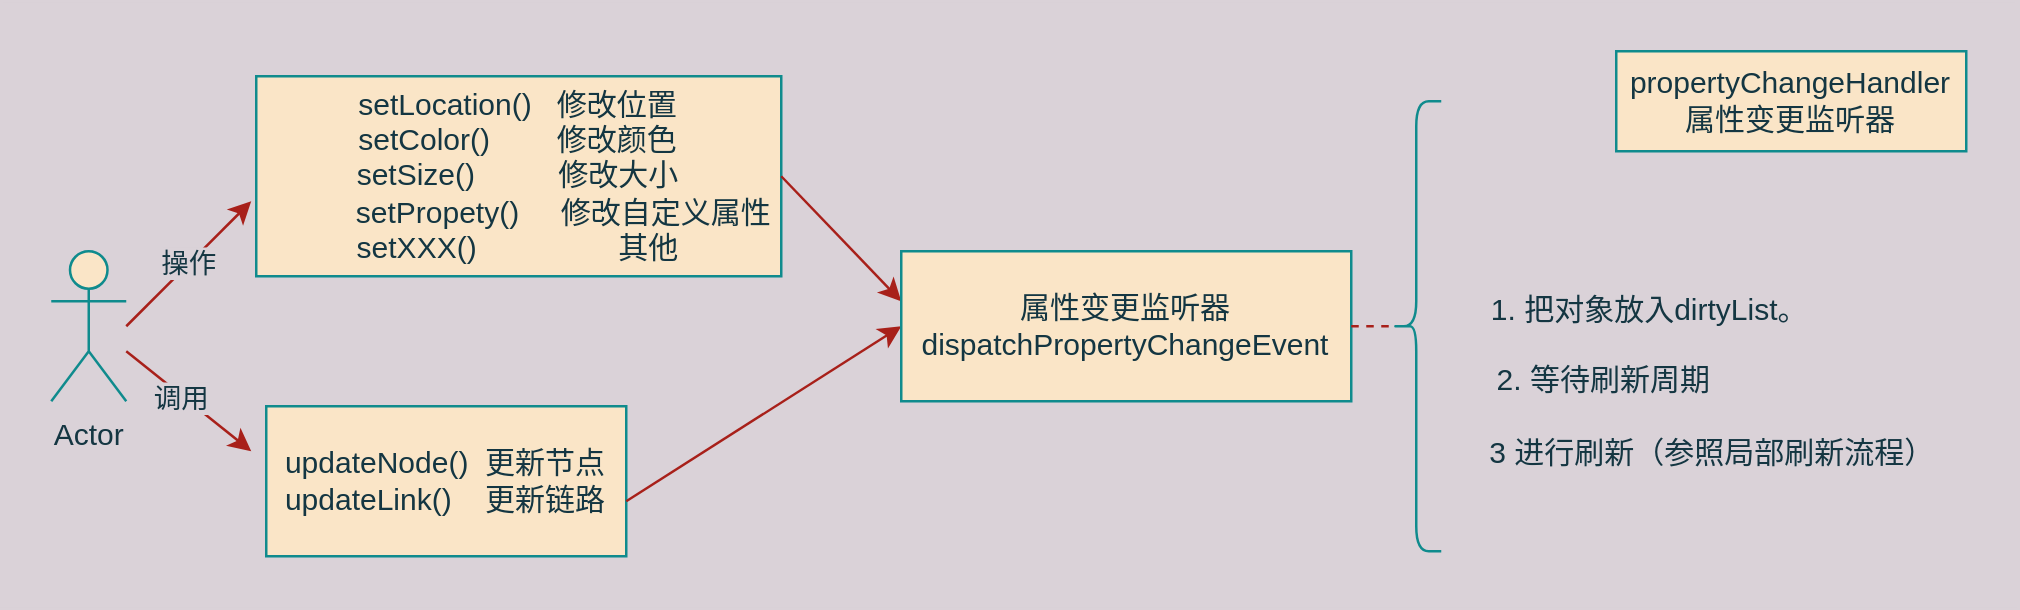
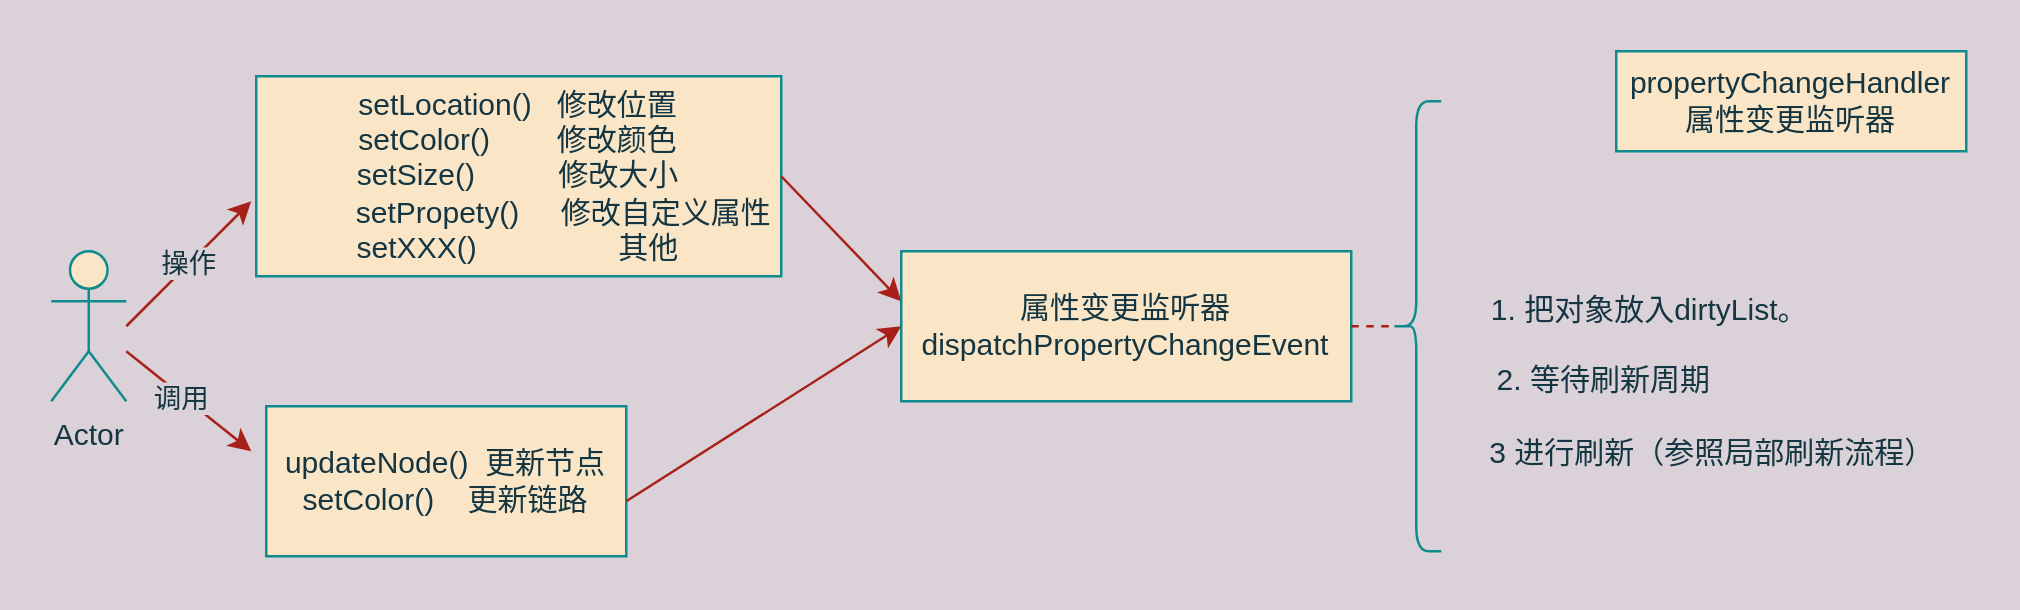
(446, 481) -> (446, 481)
